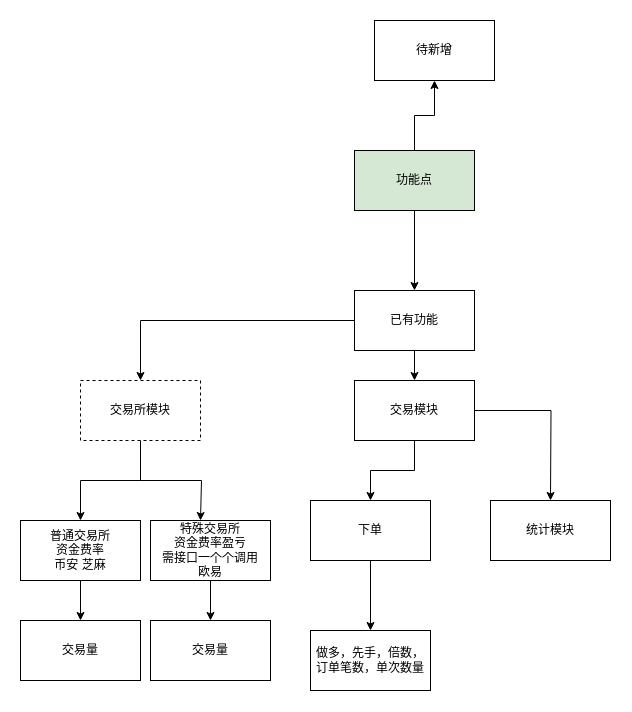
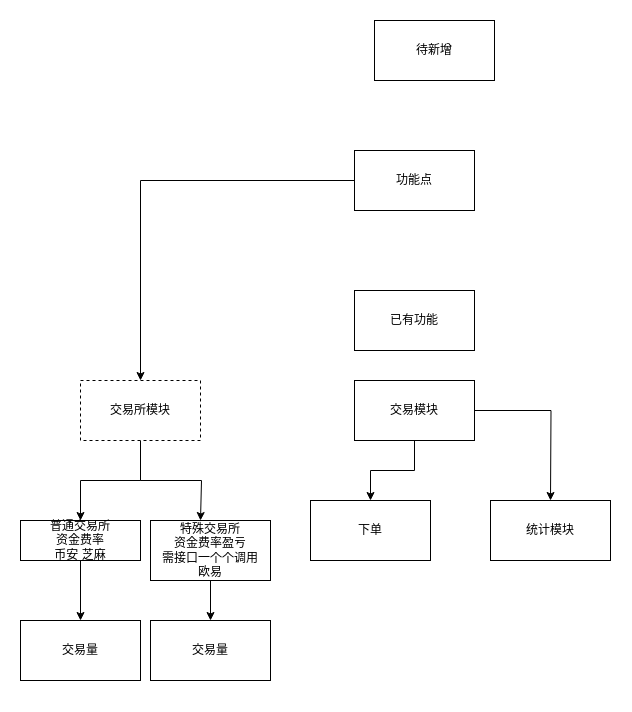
(421, 116) -> none
(415, 181) -> (415, 181)
(415, 247) -> (180, 181)
(249, 321) -> none
(415, 370) -> none
(81, 551) -> (81, 541)
(371, 592) -> none
(371, 661) -> none
